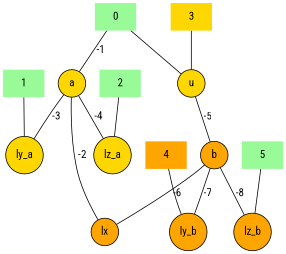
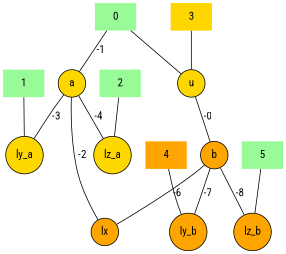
(208, 117) -> (208, 117)
